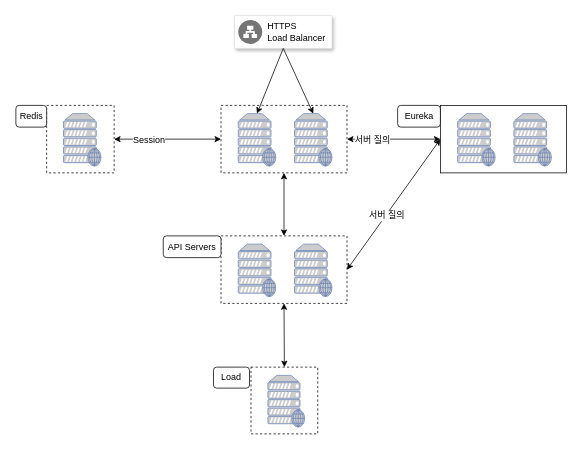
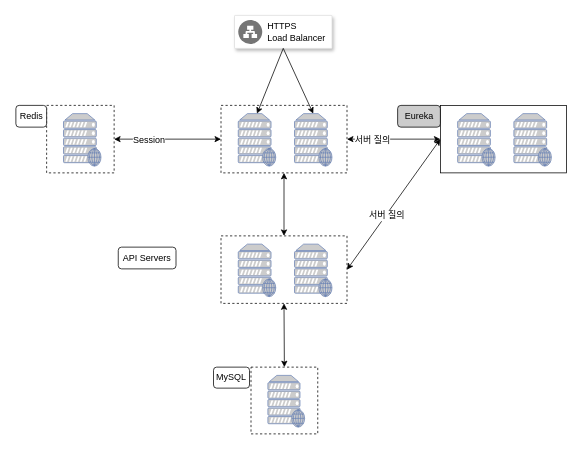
(419, 116) -> (419, 116)
(192, 247) -> (147, 258)
(231, 378) -> (231, 378)
